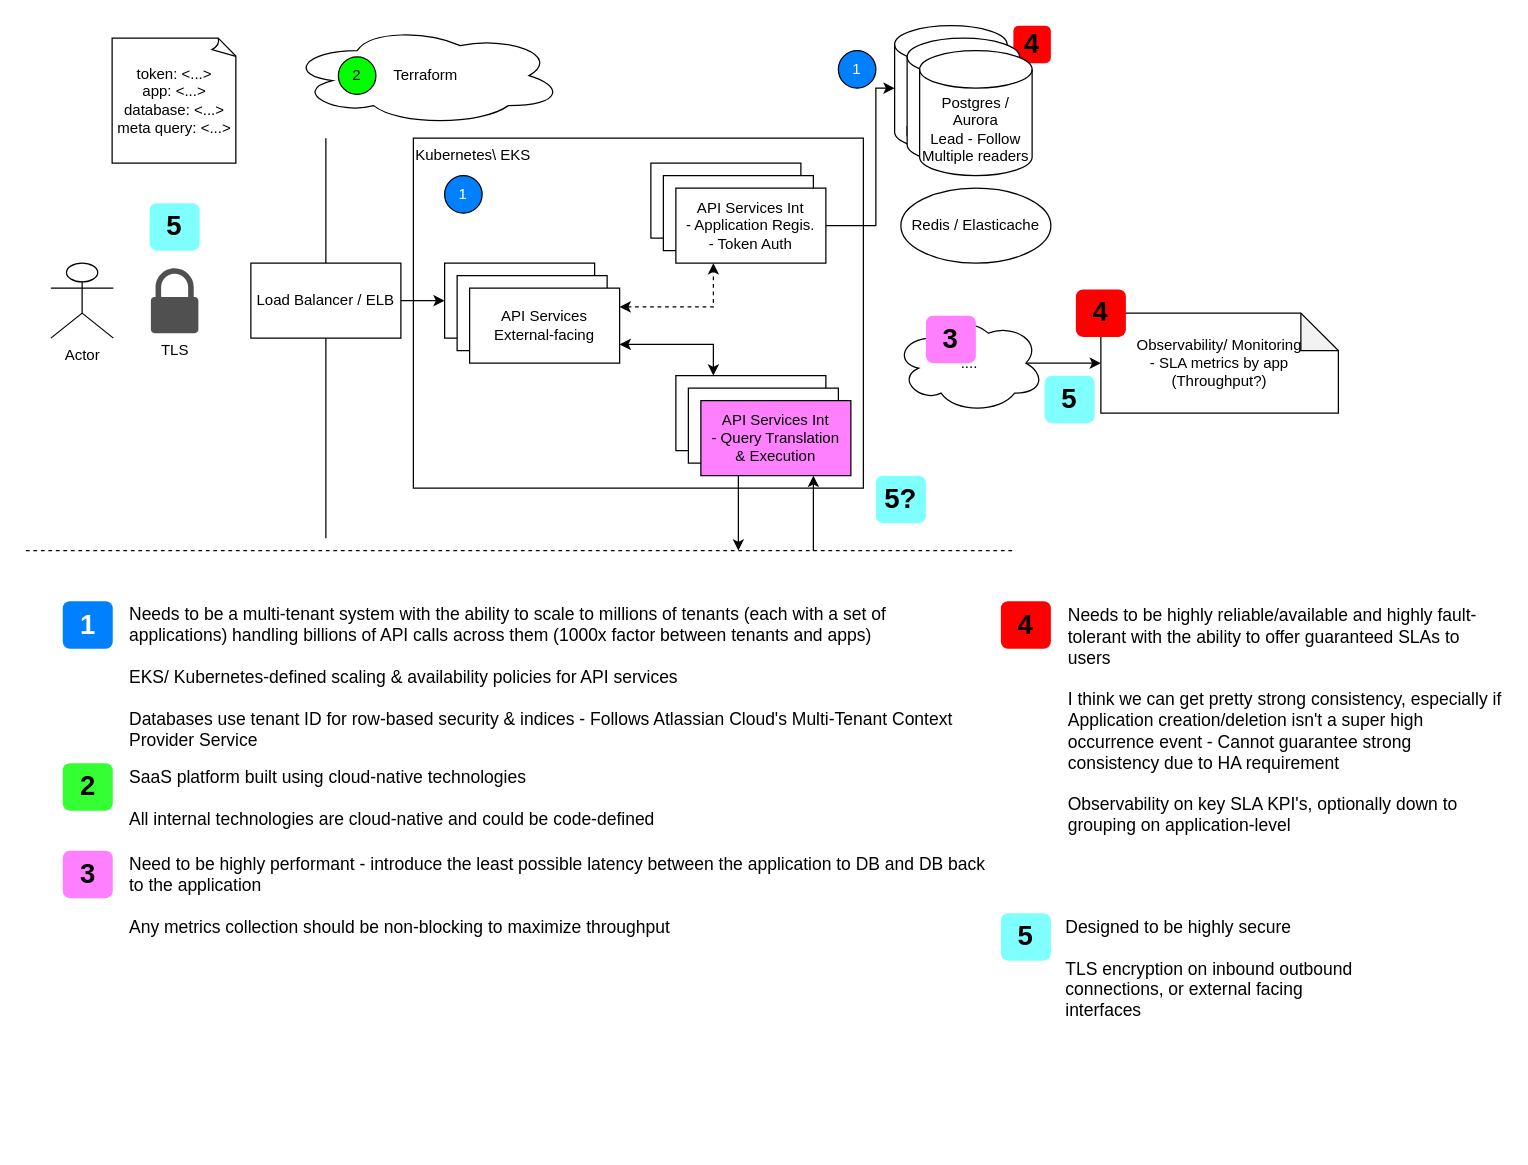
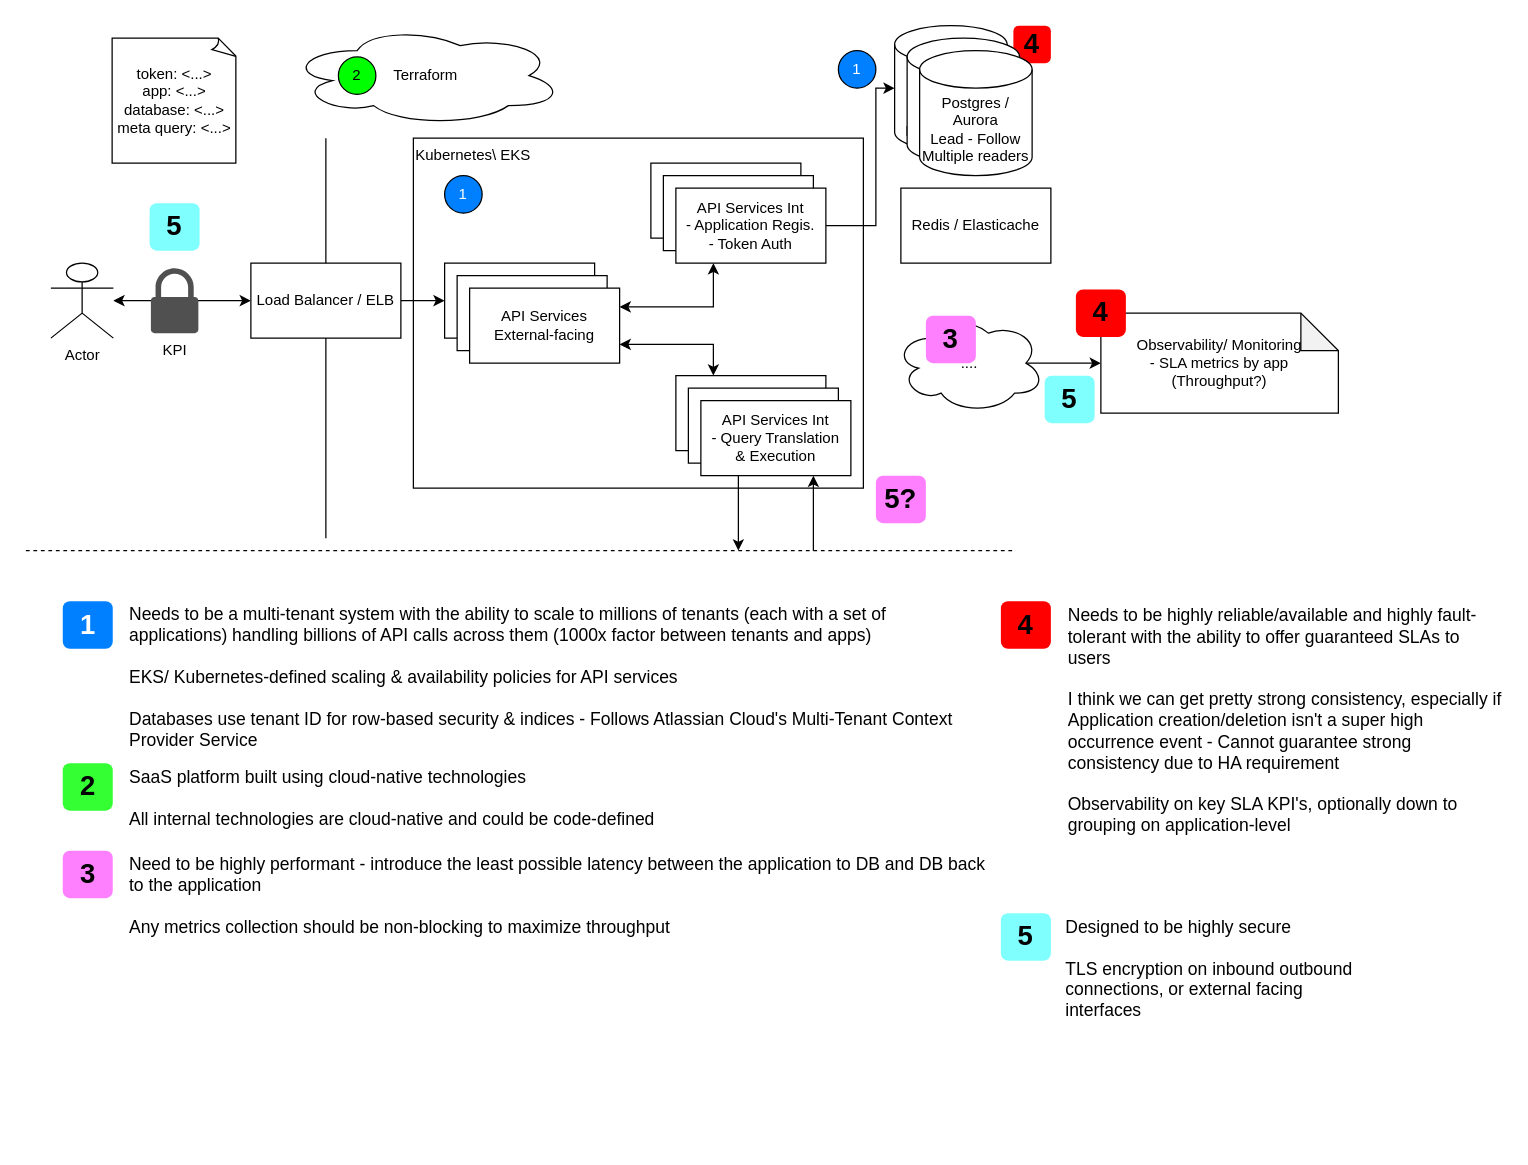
(976, 226) -> (976, 226)
none -> (220, 301)
(689, 307) -> (689, 307)
(175, 351) -> (175, 351)
(776, 438) -> (776, 438)
(901, 499) -> (901, 499)
